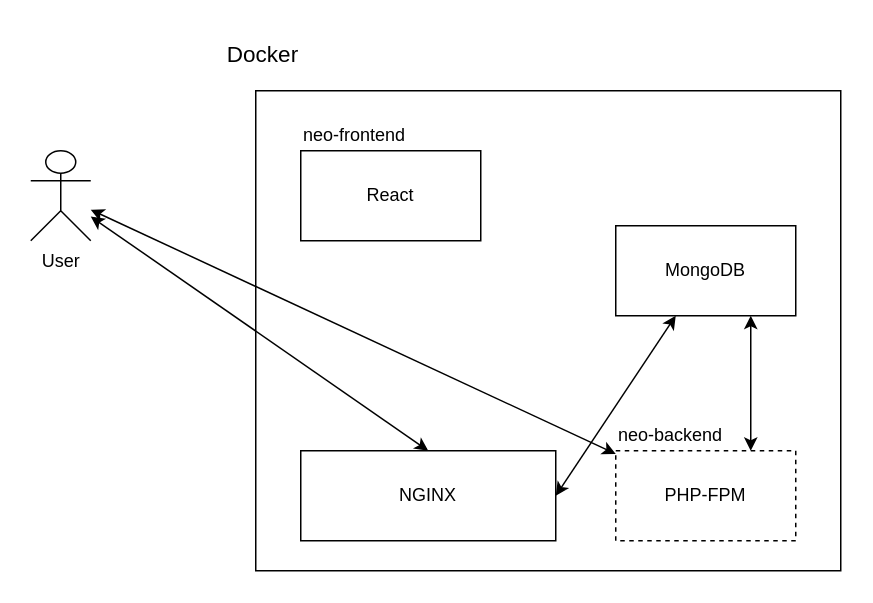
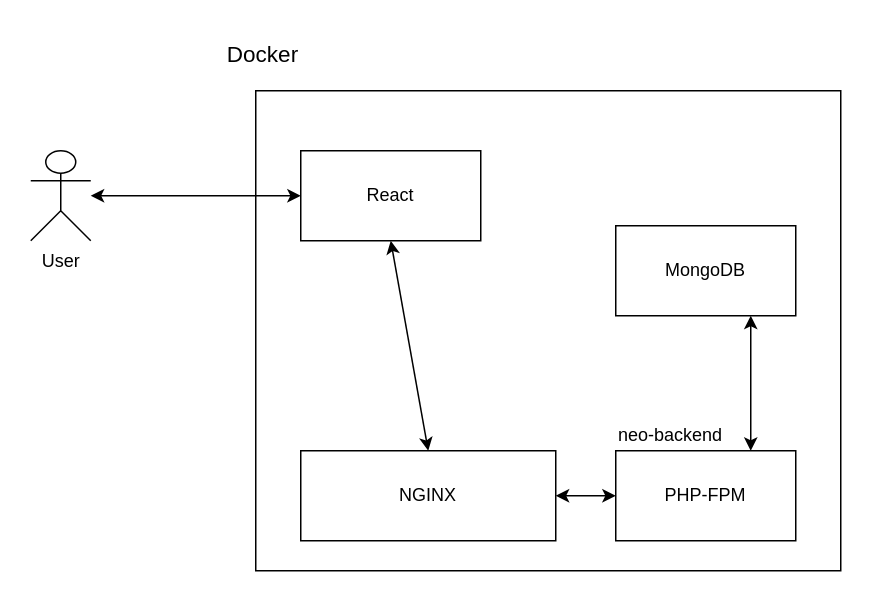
(376, 136) -> none
(353, 332) -> (196, 196)
(260, 334) -> (410, 346)
(615, 406) -> (586, 496)
(706, 496) -> (706, 496)
